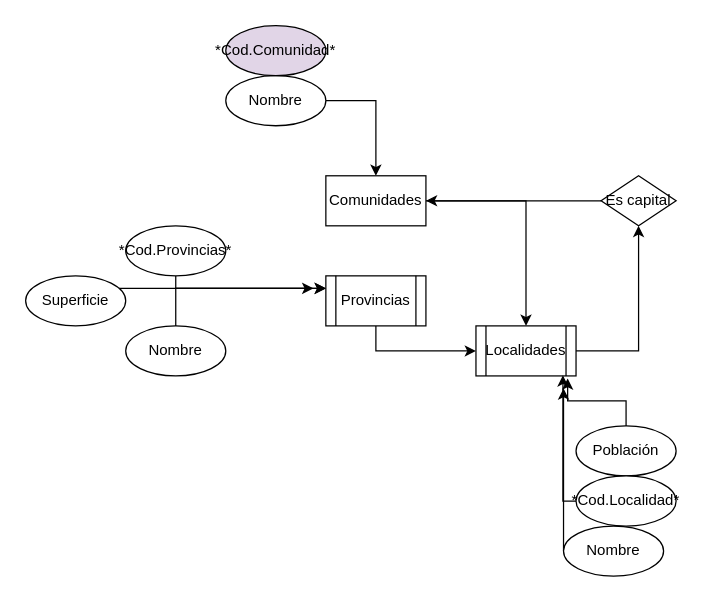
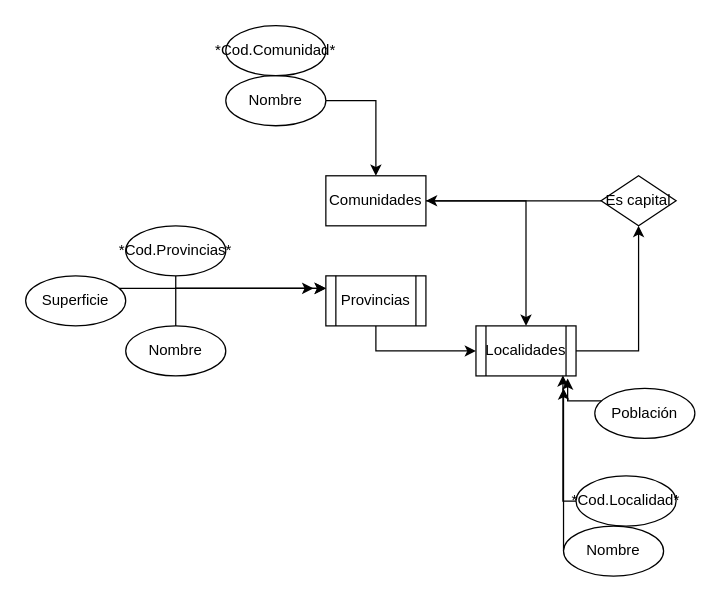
(276, 51) -> (276, 51)
(626, 451) -> (644, 413)
